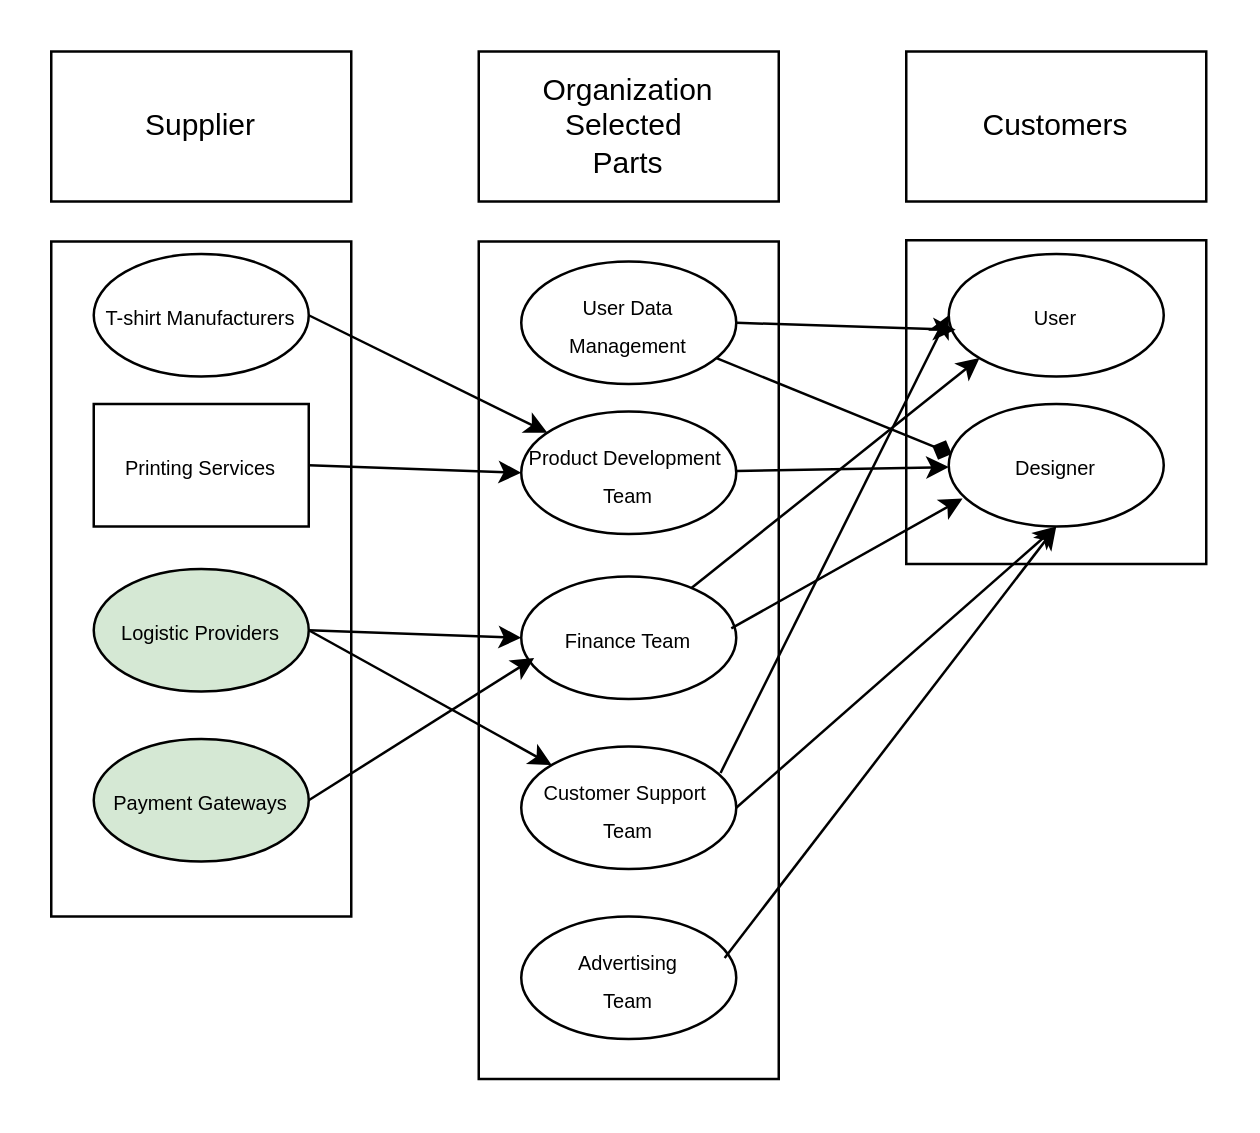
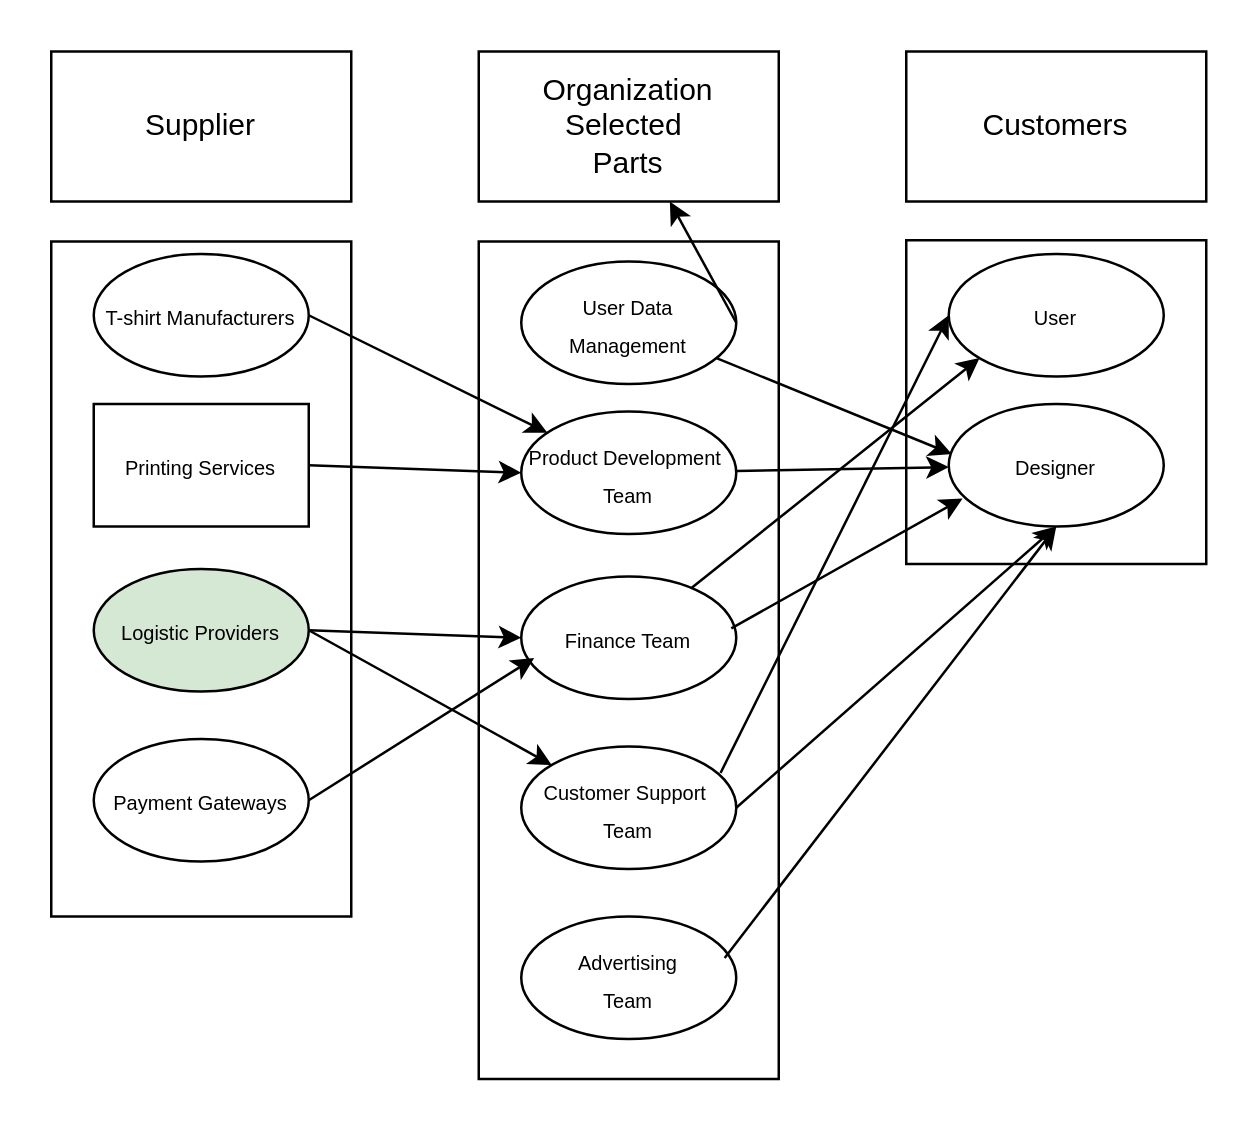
(837, 326) -> (707, 269)
(933, 446) -> (934, 447)
(201, 800) -> (201, 800)
